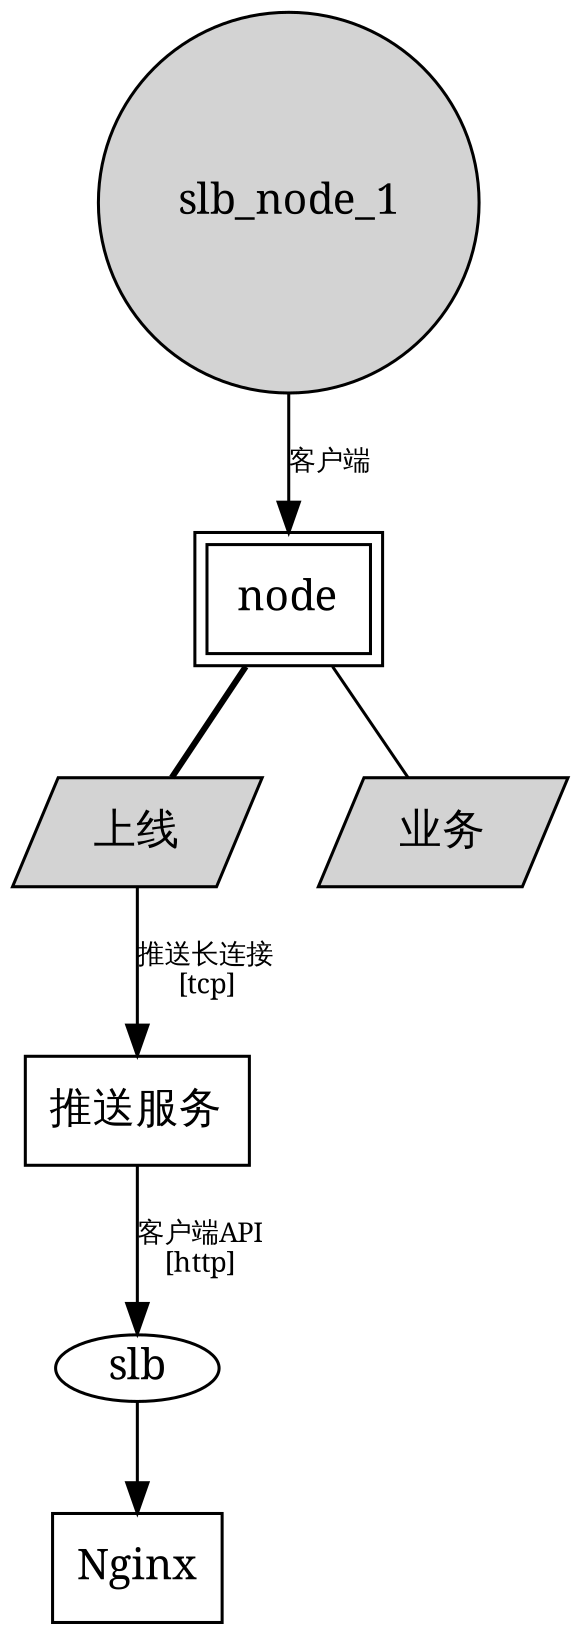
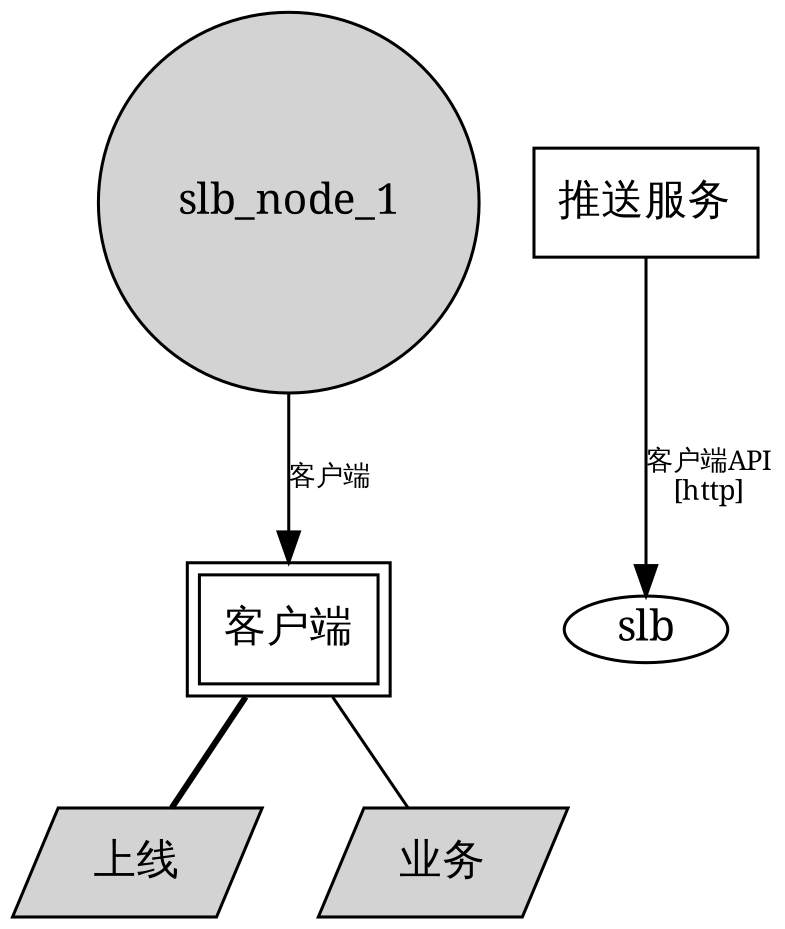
(289, 599) -> (289, 629)
(137, 956) -> none
(137, 1568) -> none
